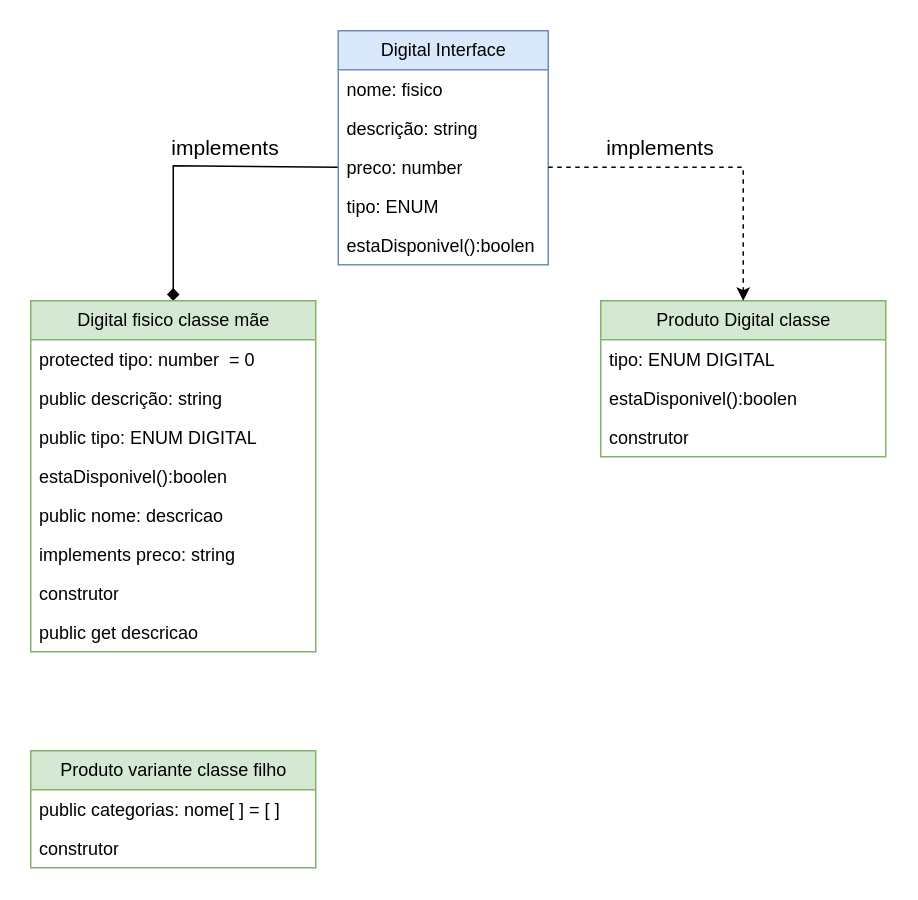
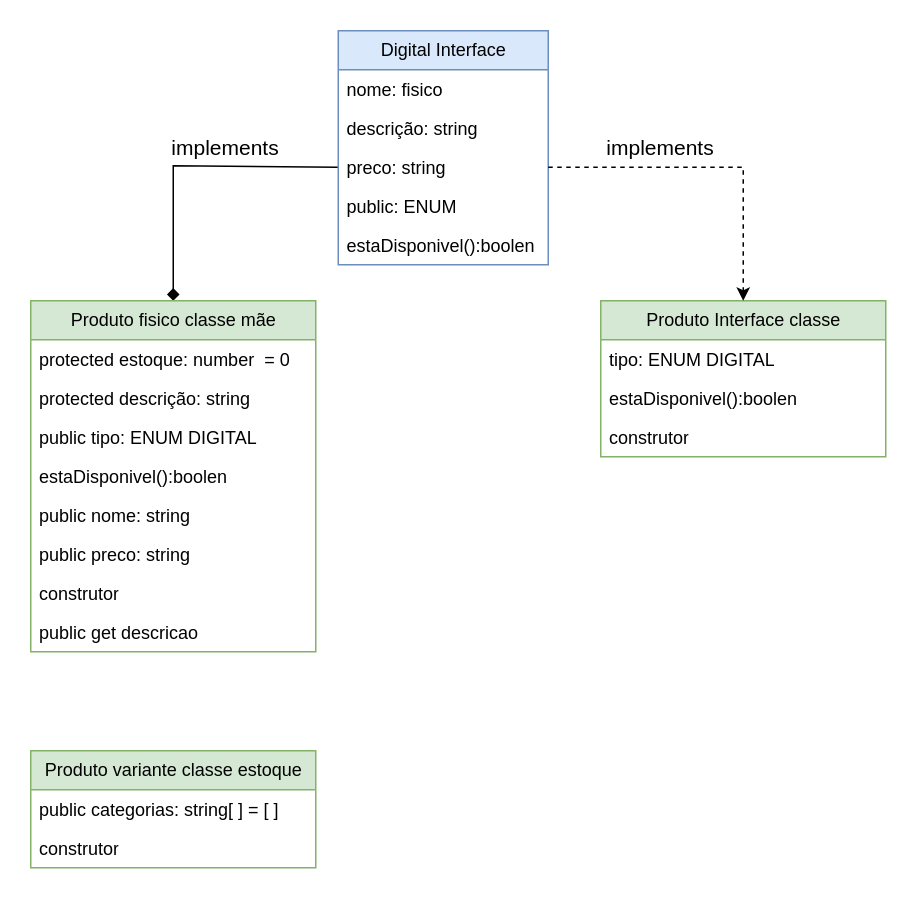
(408, 169) -> (406, 169)
(391, 208) -> (398, 208)
(174, 320) -> (174, 320)
(744, 320) -> (744, 320)
(162, 361) -> (175, 372)
(144, 400) -> (164, 400)
(137, 517) -> (121, 517)
(147, 556) -> (127, 556)
(174, 770) -> (174, 770)
(175, 822) -> (175, 822)
